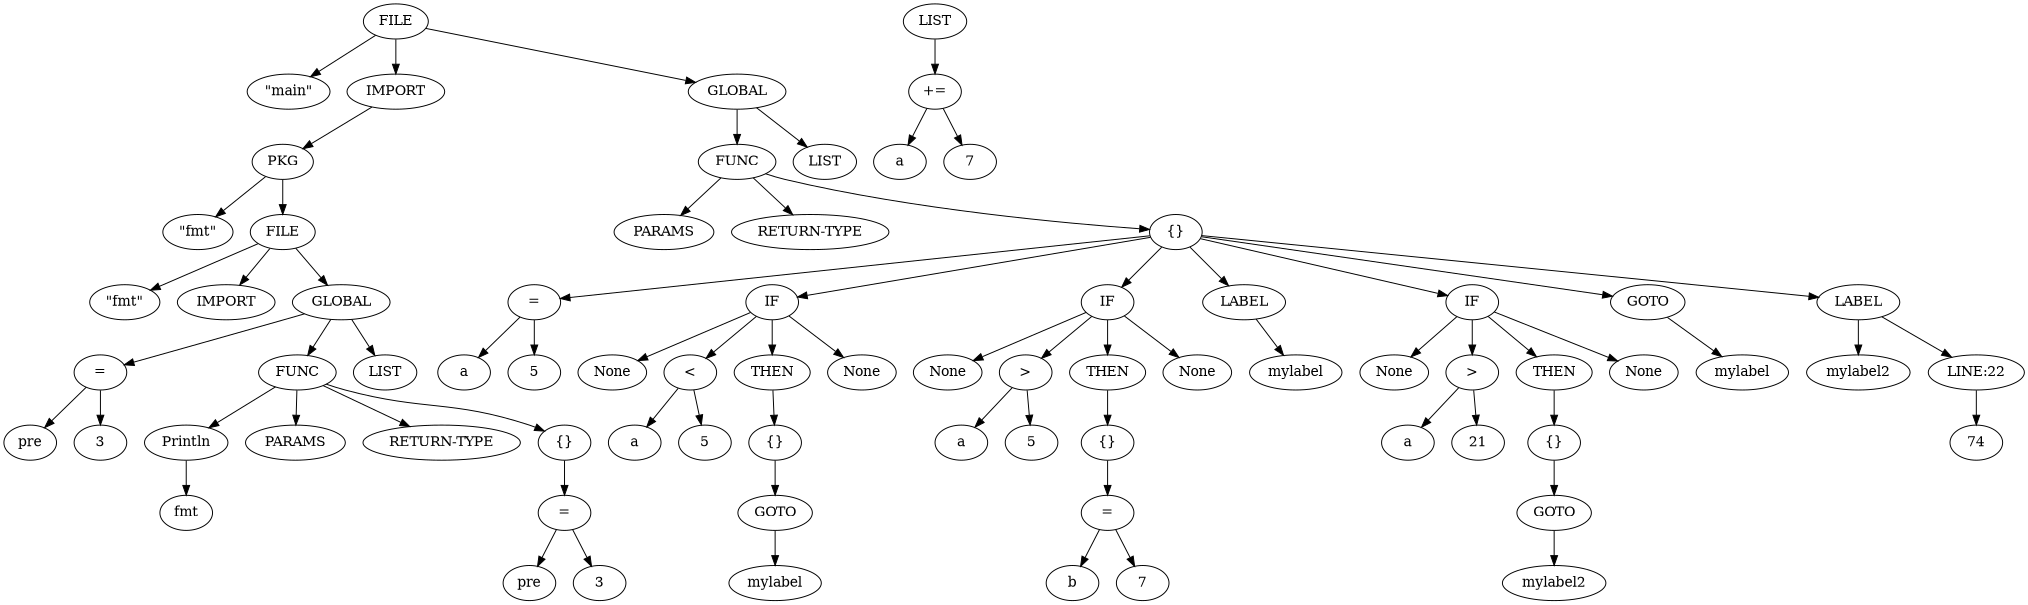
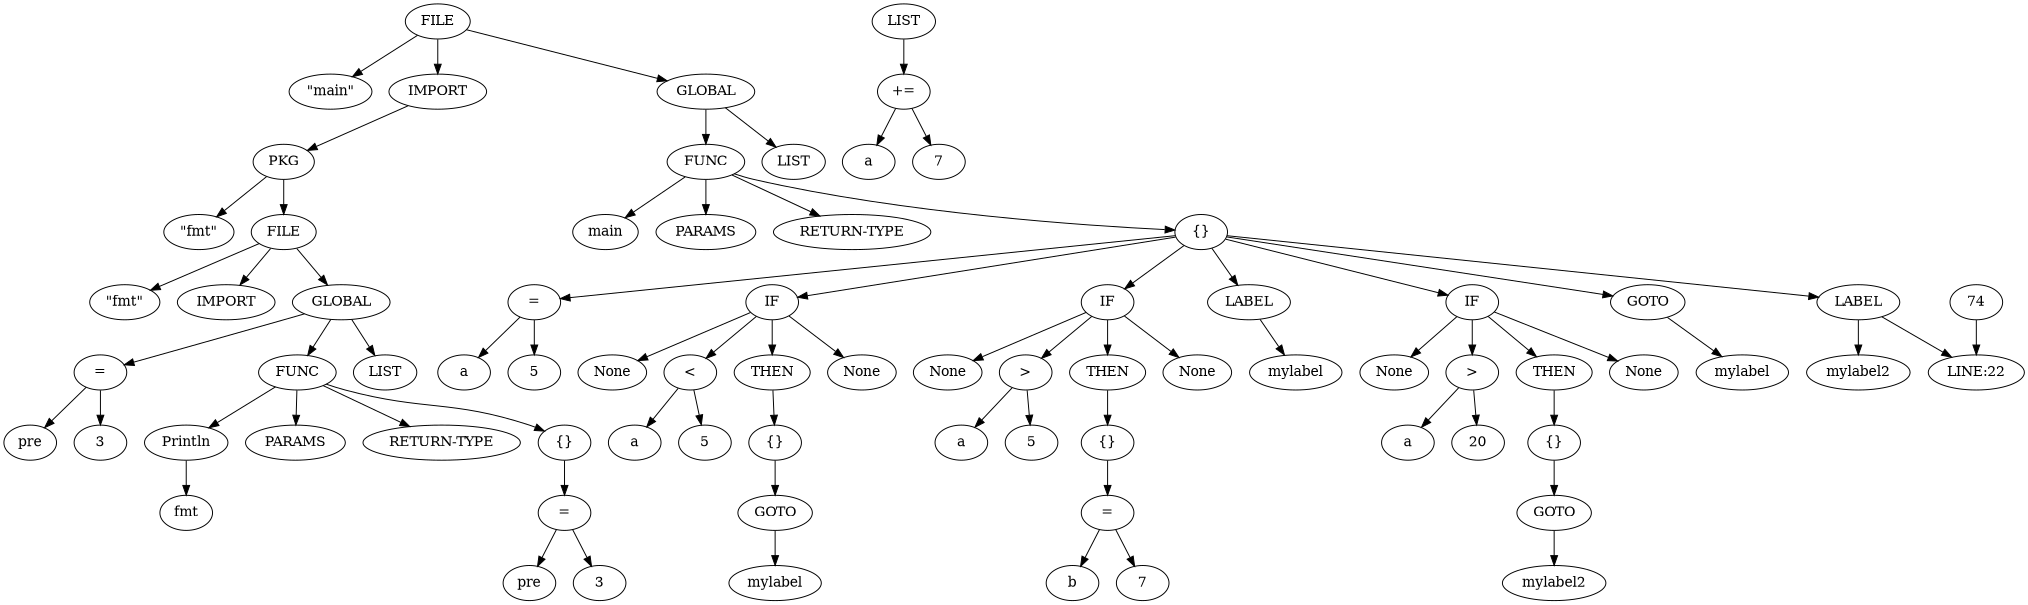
none -> (605, 232)
(1976, 403) -> (1976, 333)
(1478, 443) -> (1478, 443)
